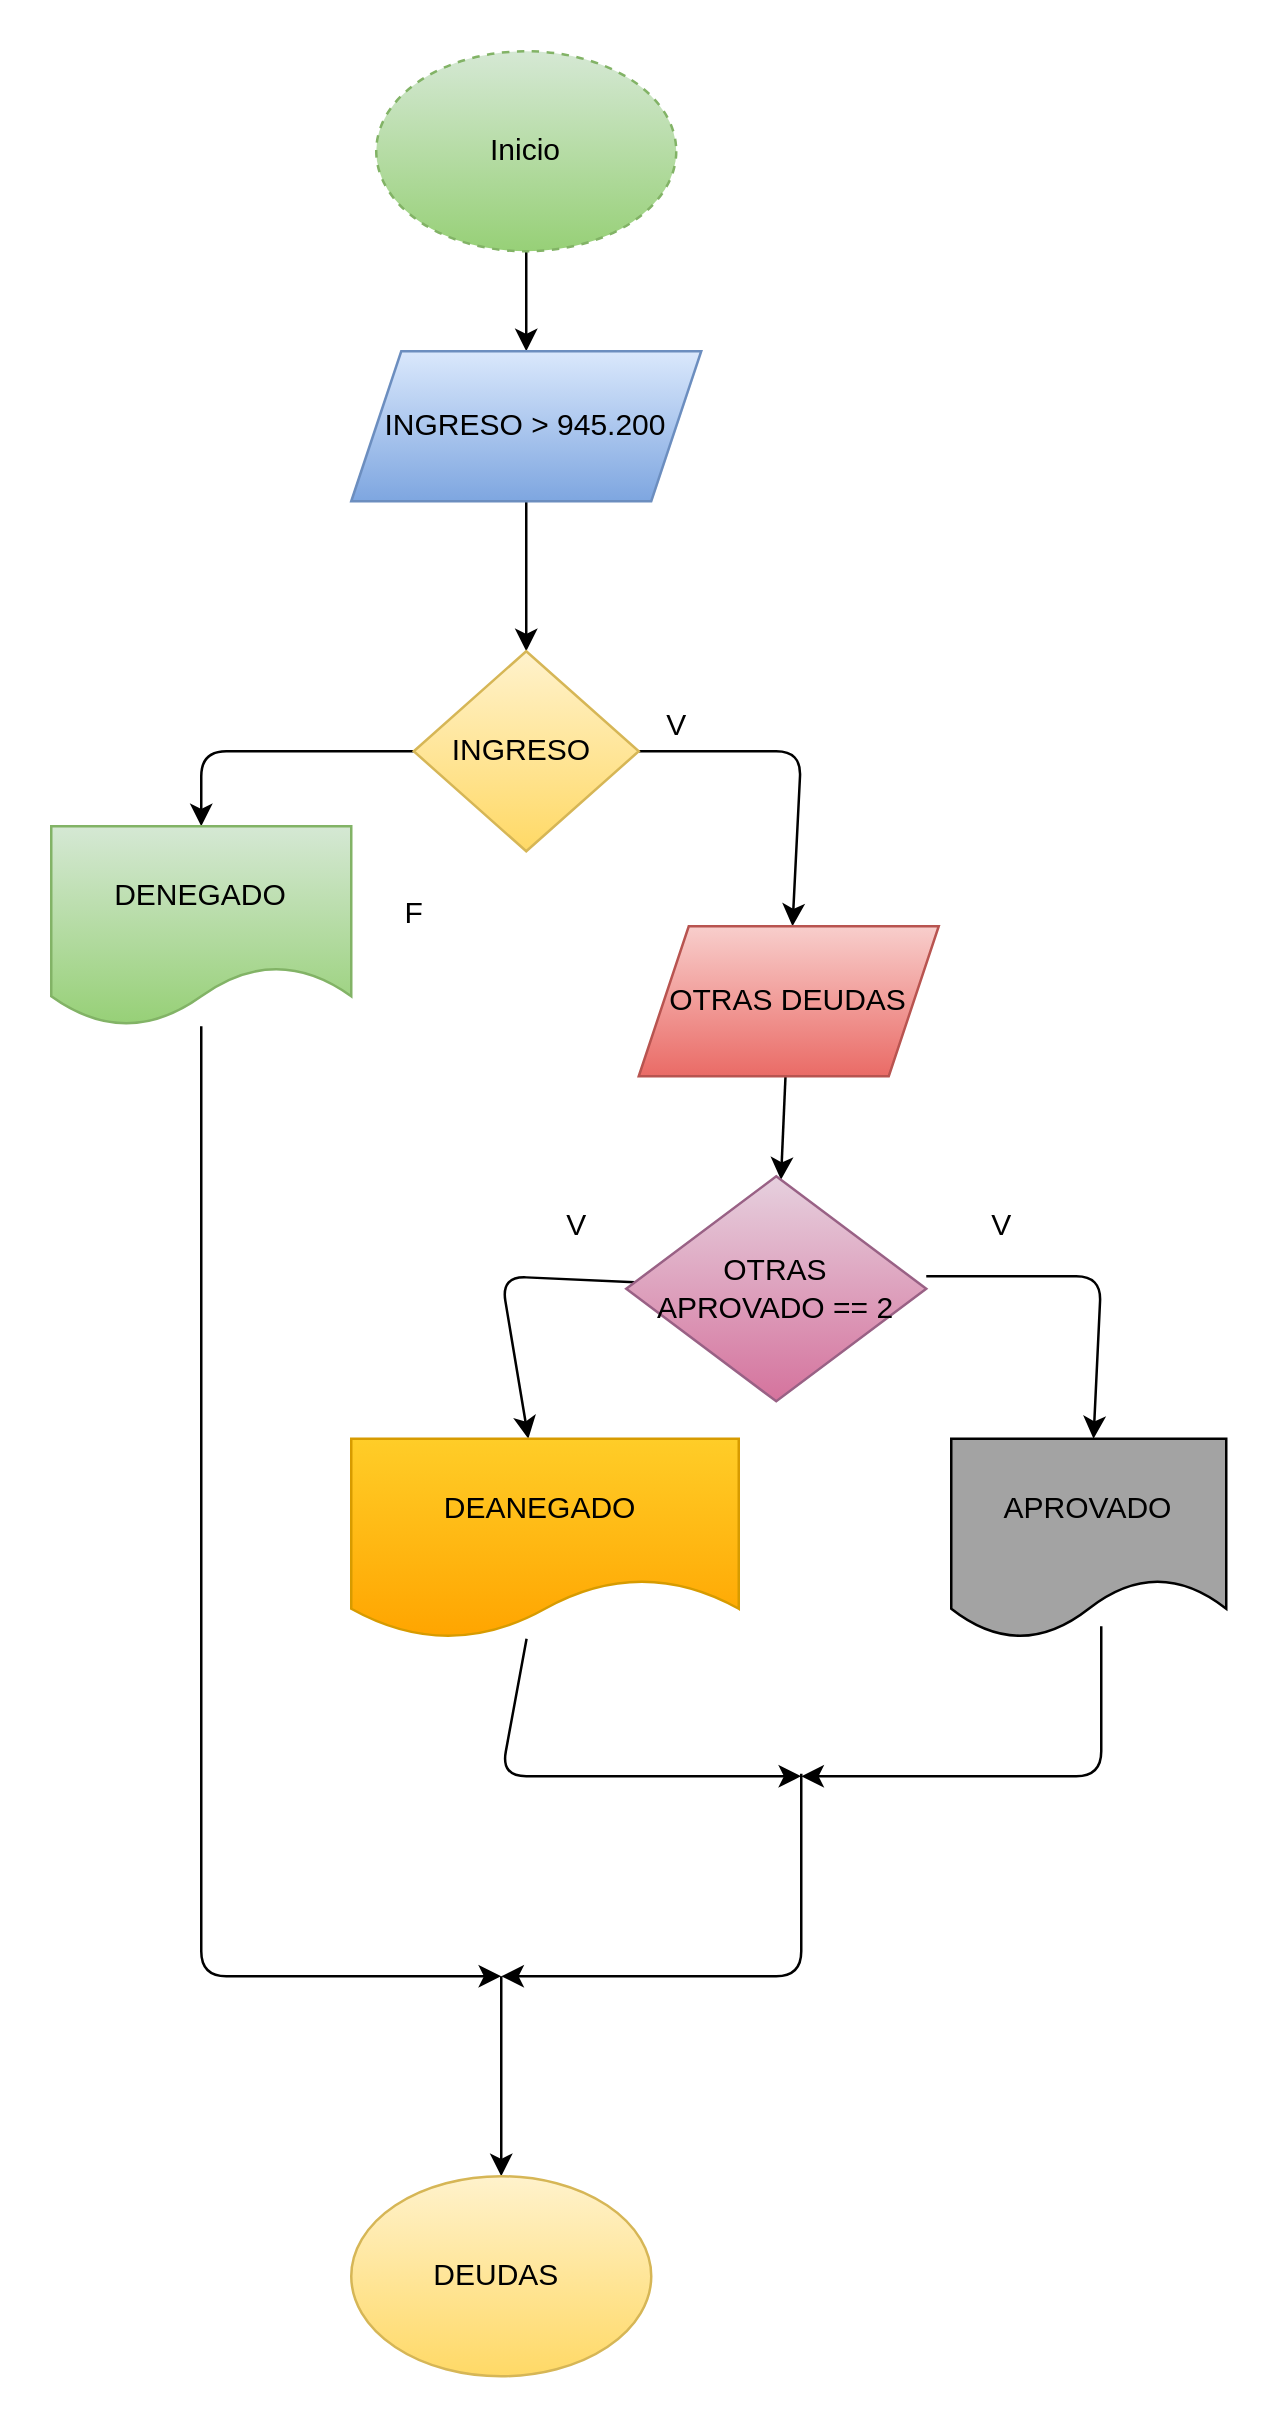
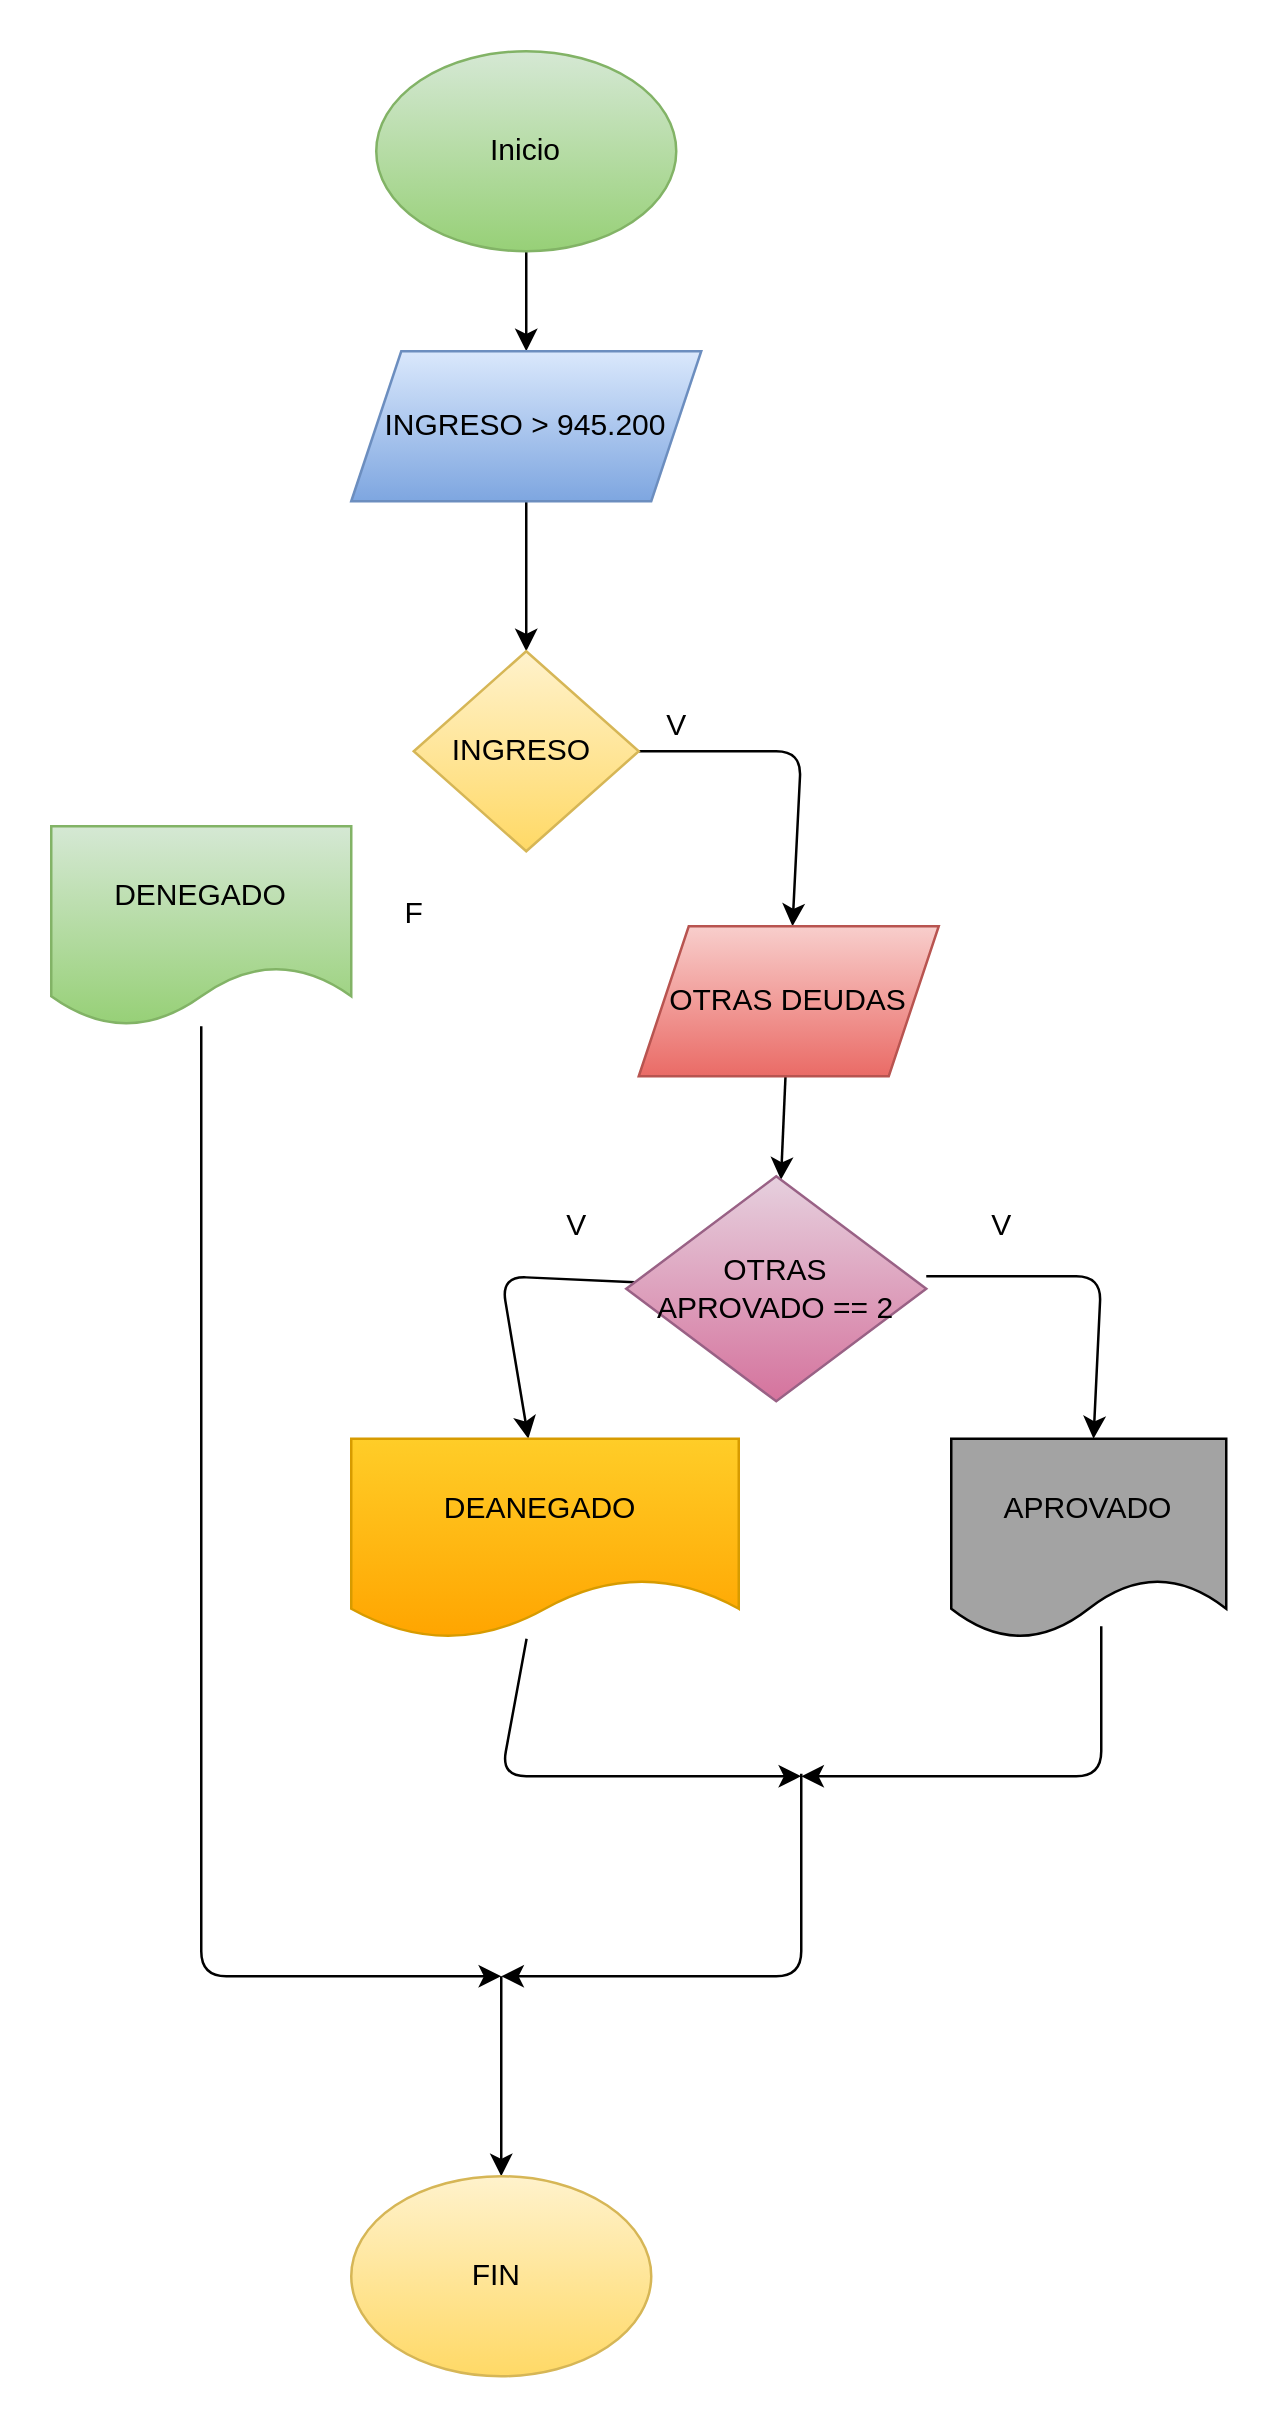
(526, 151) -> (526, 151)
(286, 751) -> none
(501, 2276) -> (501, 2276)
